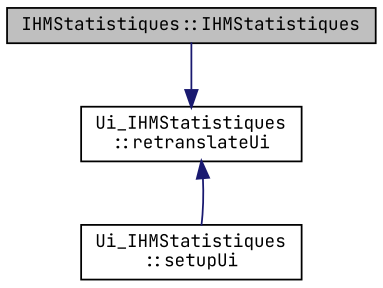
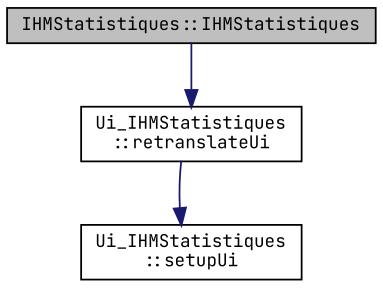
(203, 202) -> (180, 184)
